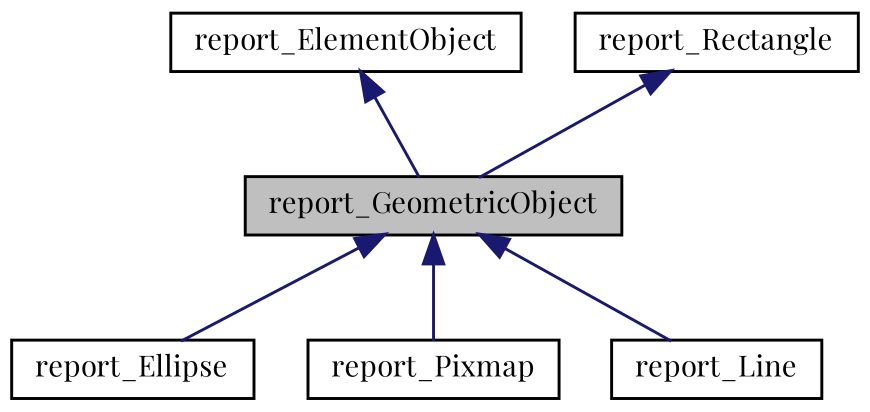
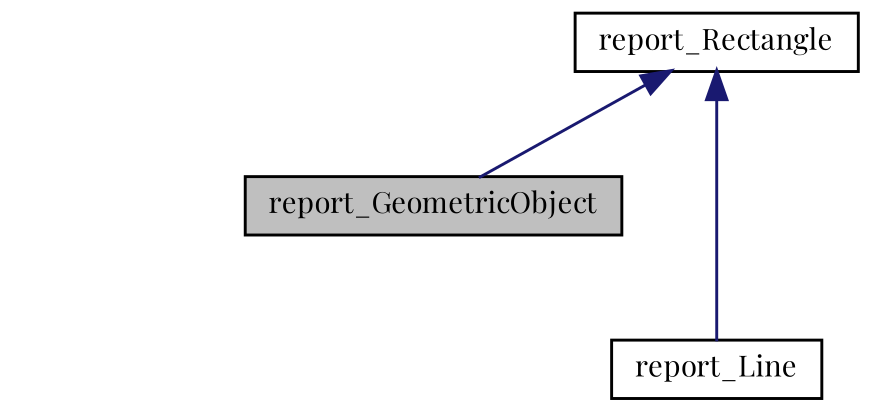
(346, 42) -> none
(588, 295) -> (717, 221)
(133, 369) -> none
(434, 369) -> none
